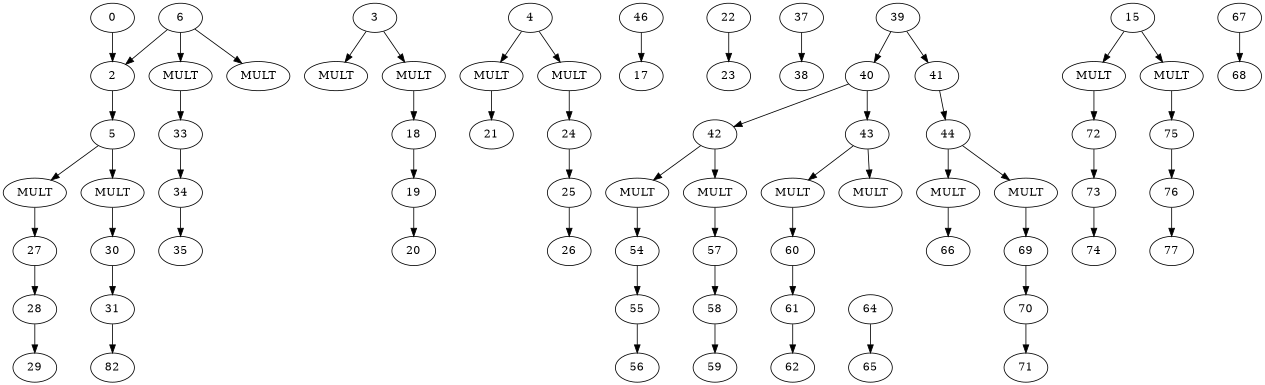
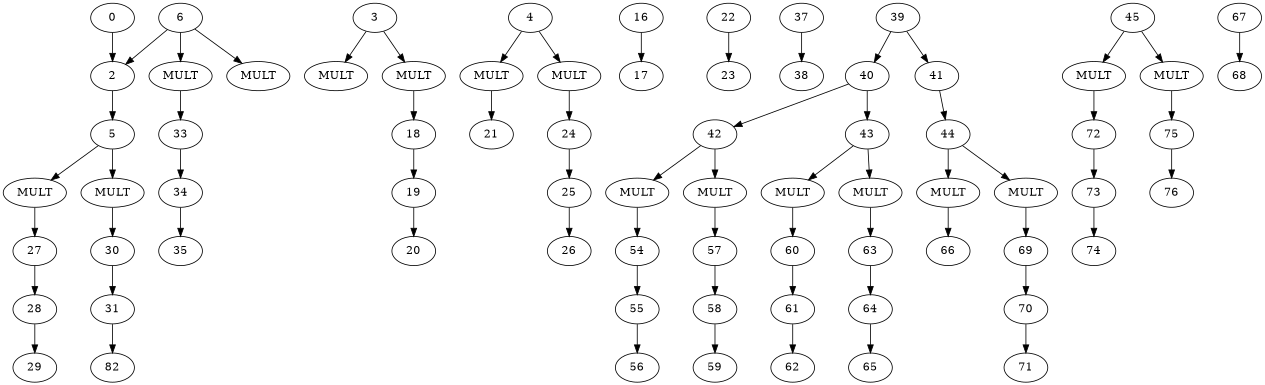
(641, 18) -> (641, 18)
(1133, 18) -> (1133, 18)
none -> (870, 251)
(1172, 251) -> none
